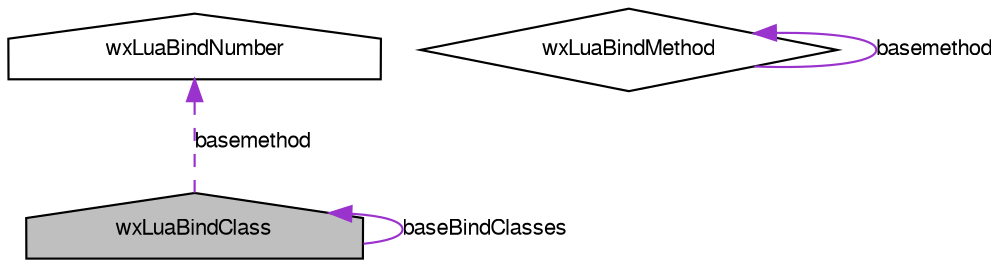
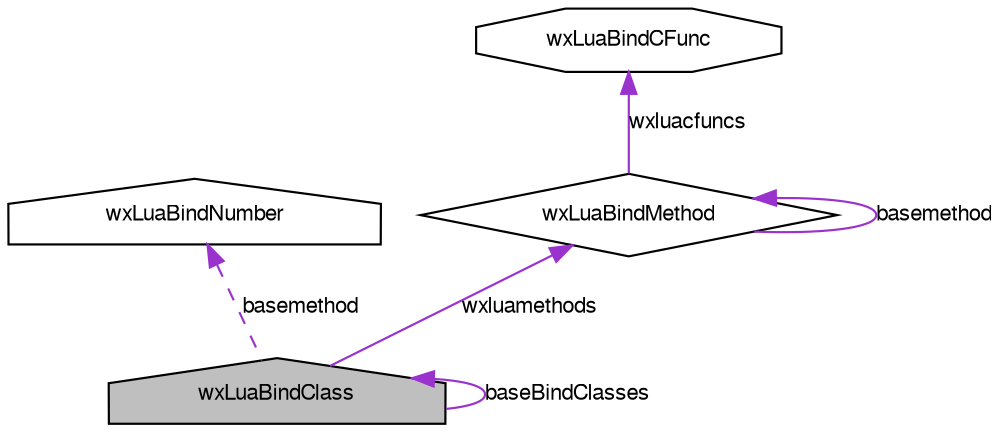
none -> (629, 40)
none -> (441, 311)
